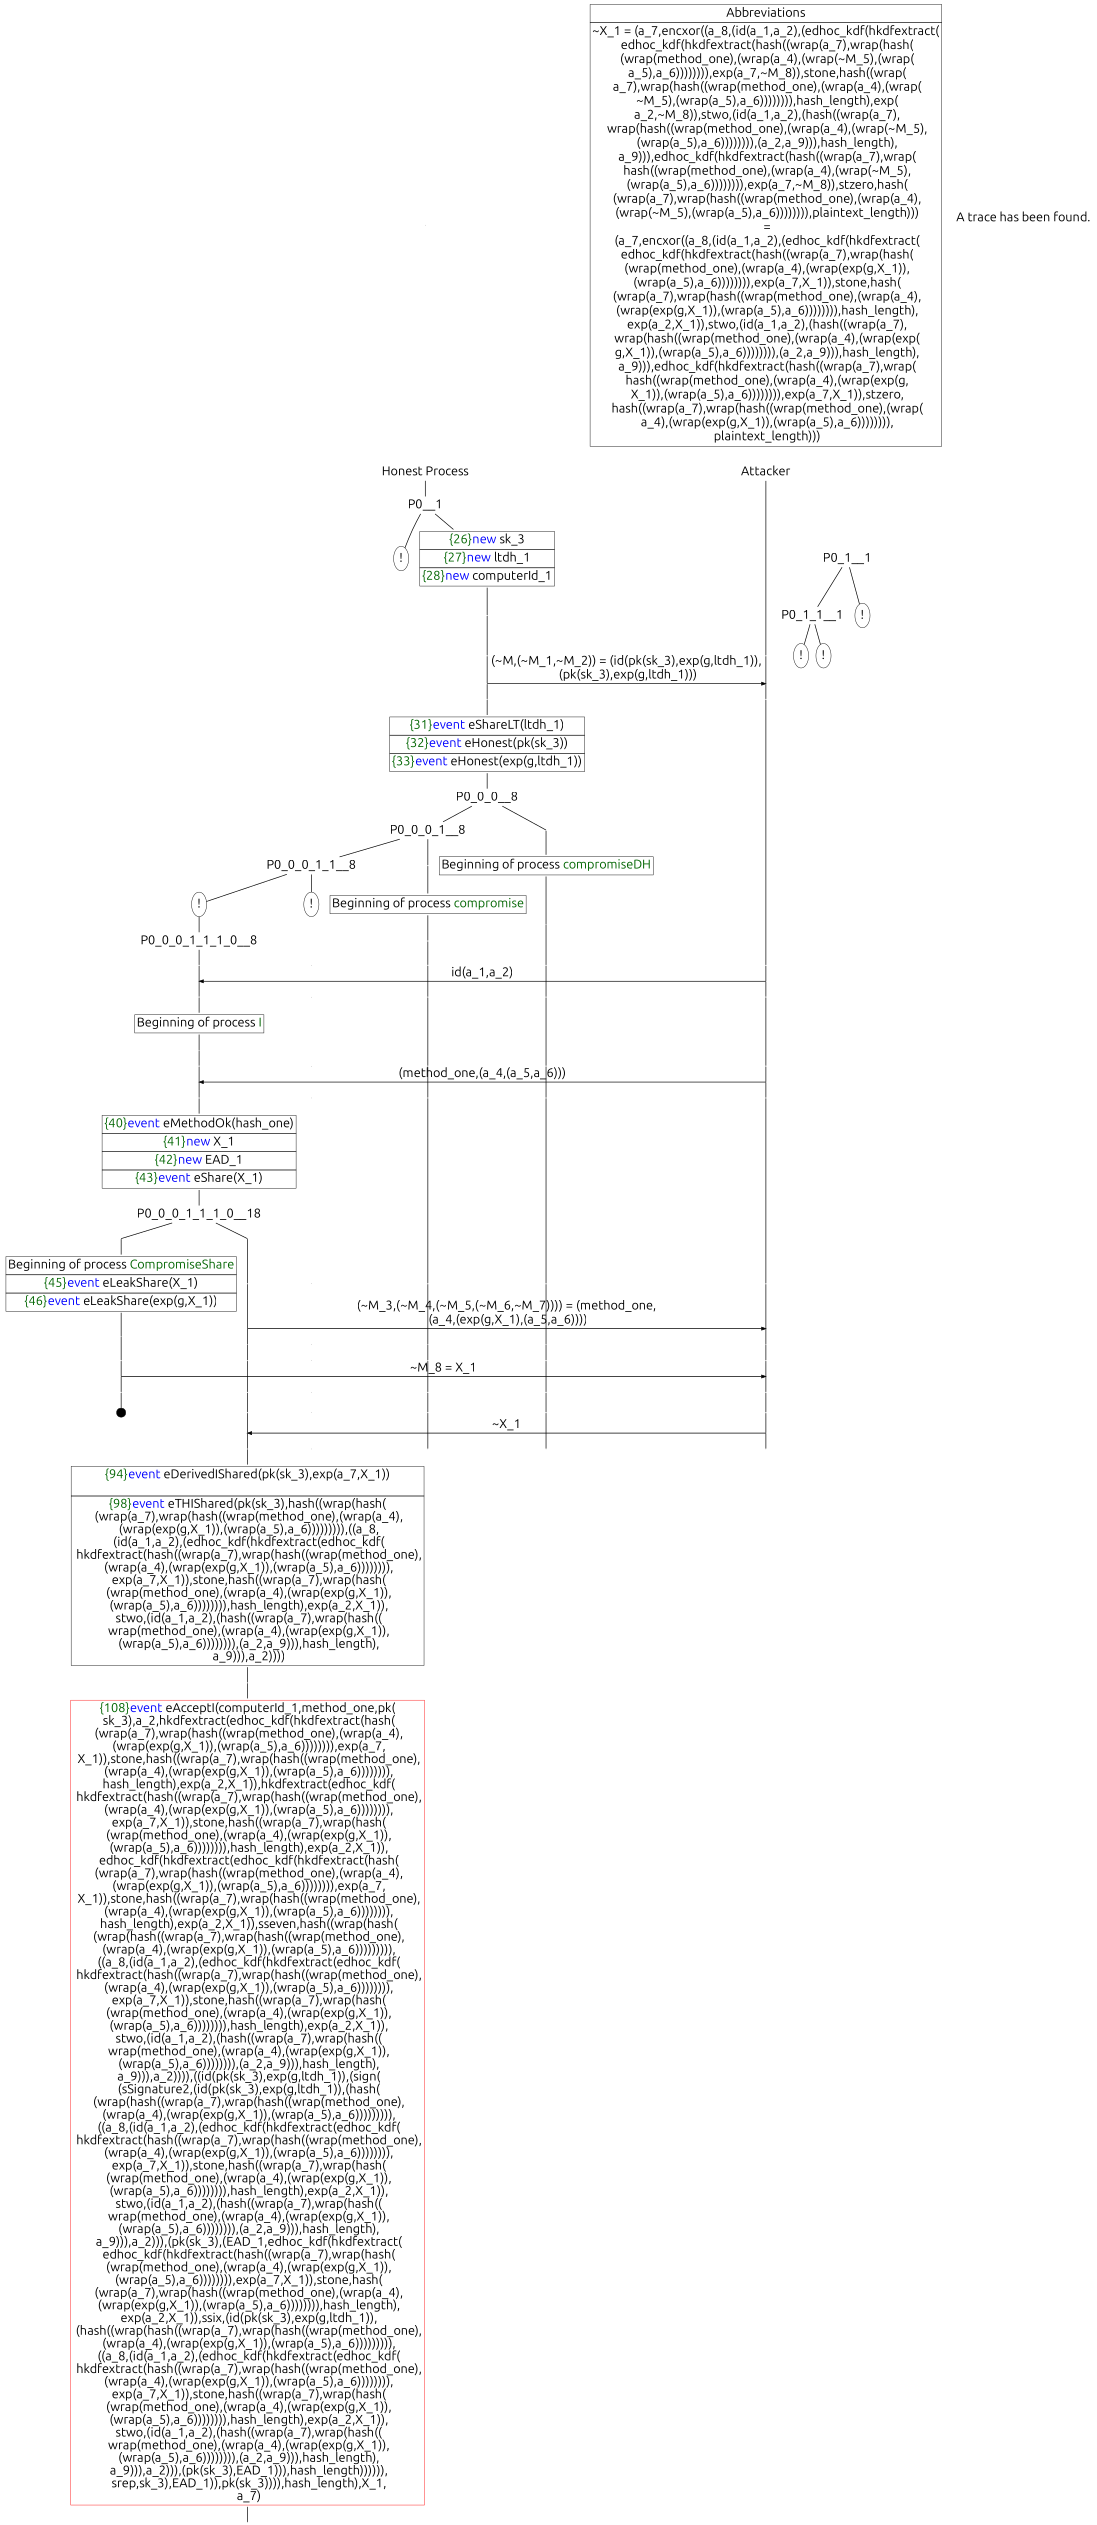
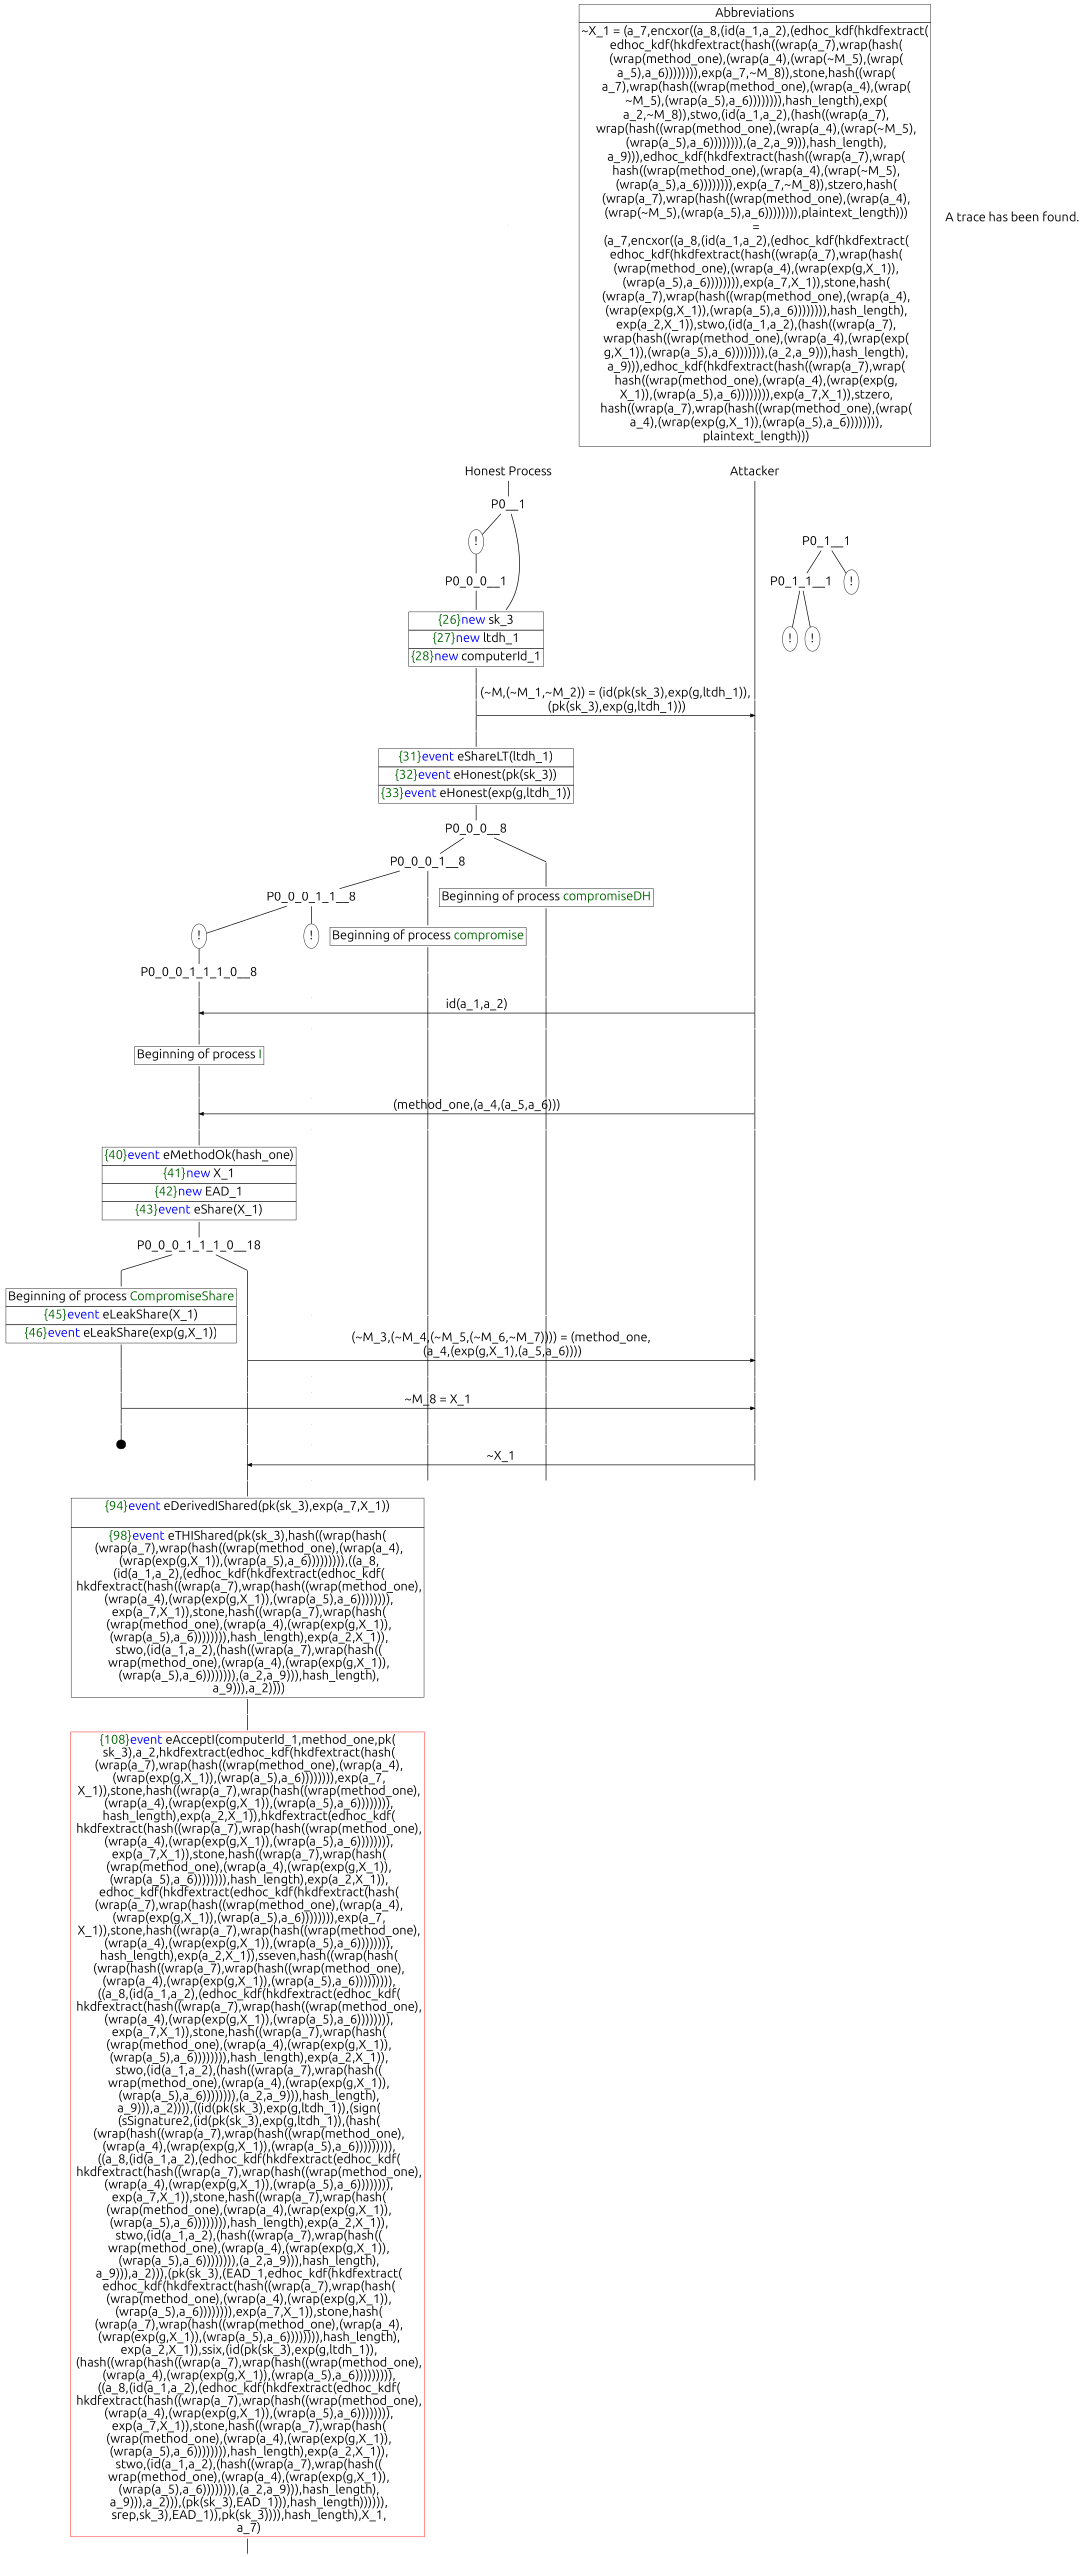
none -> (476, 582)
